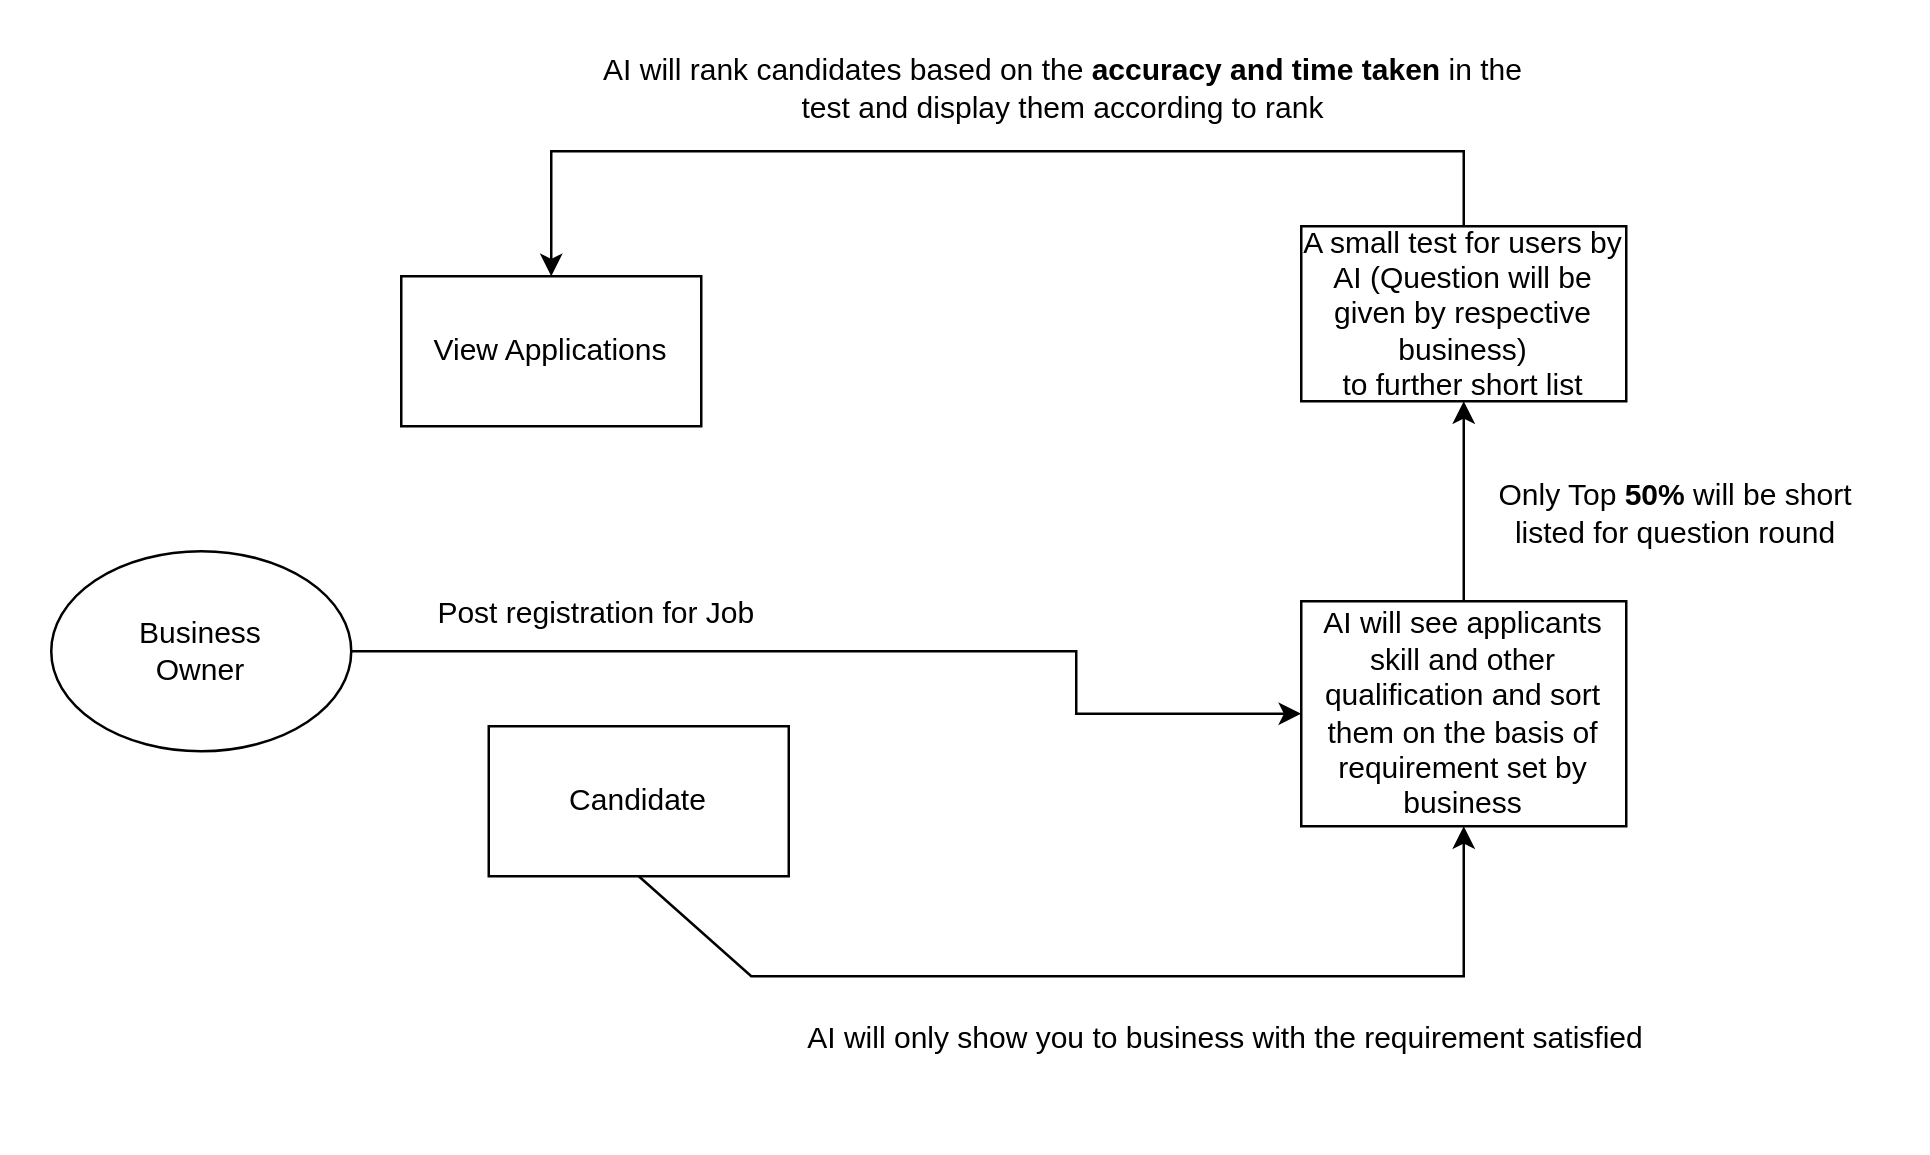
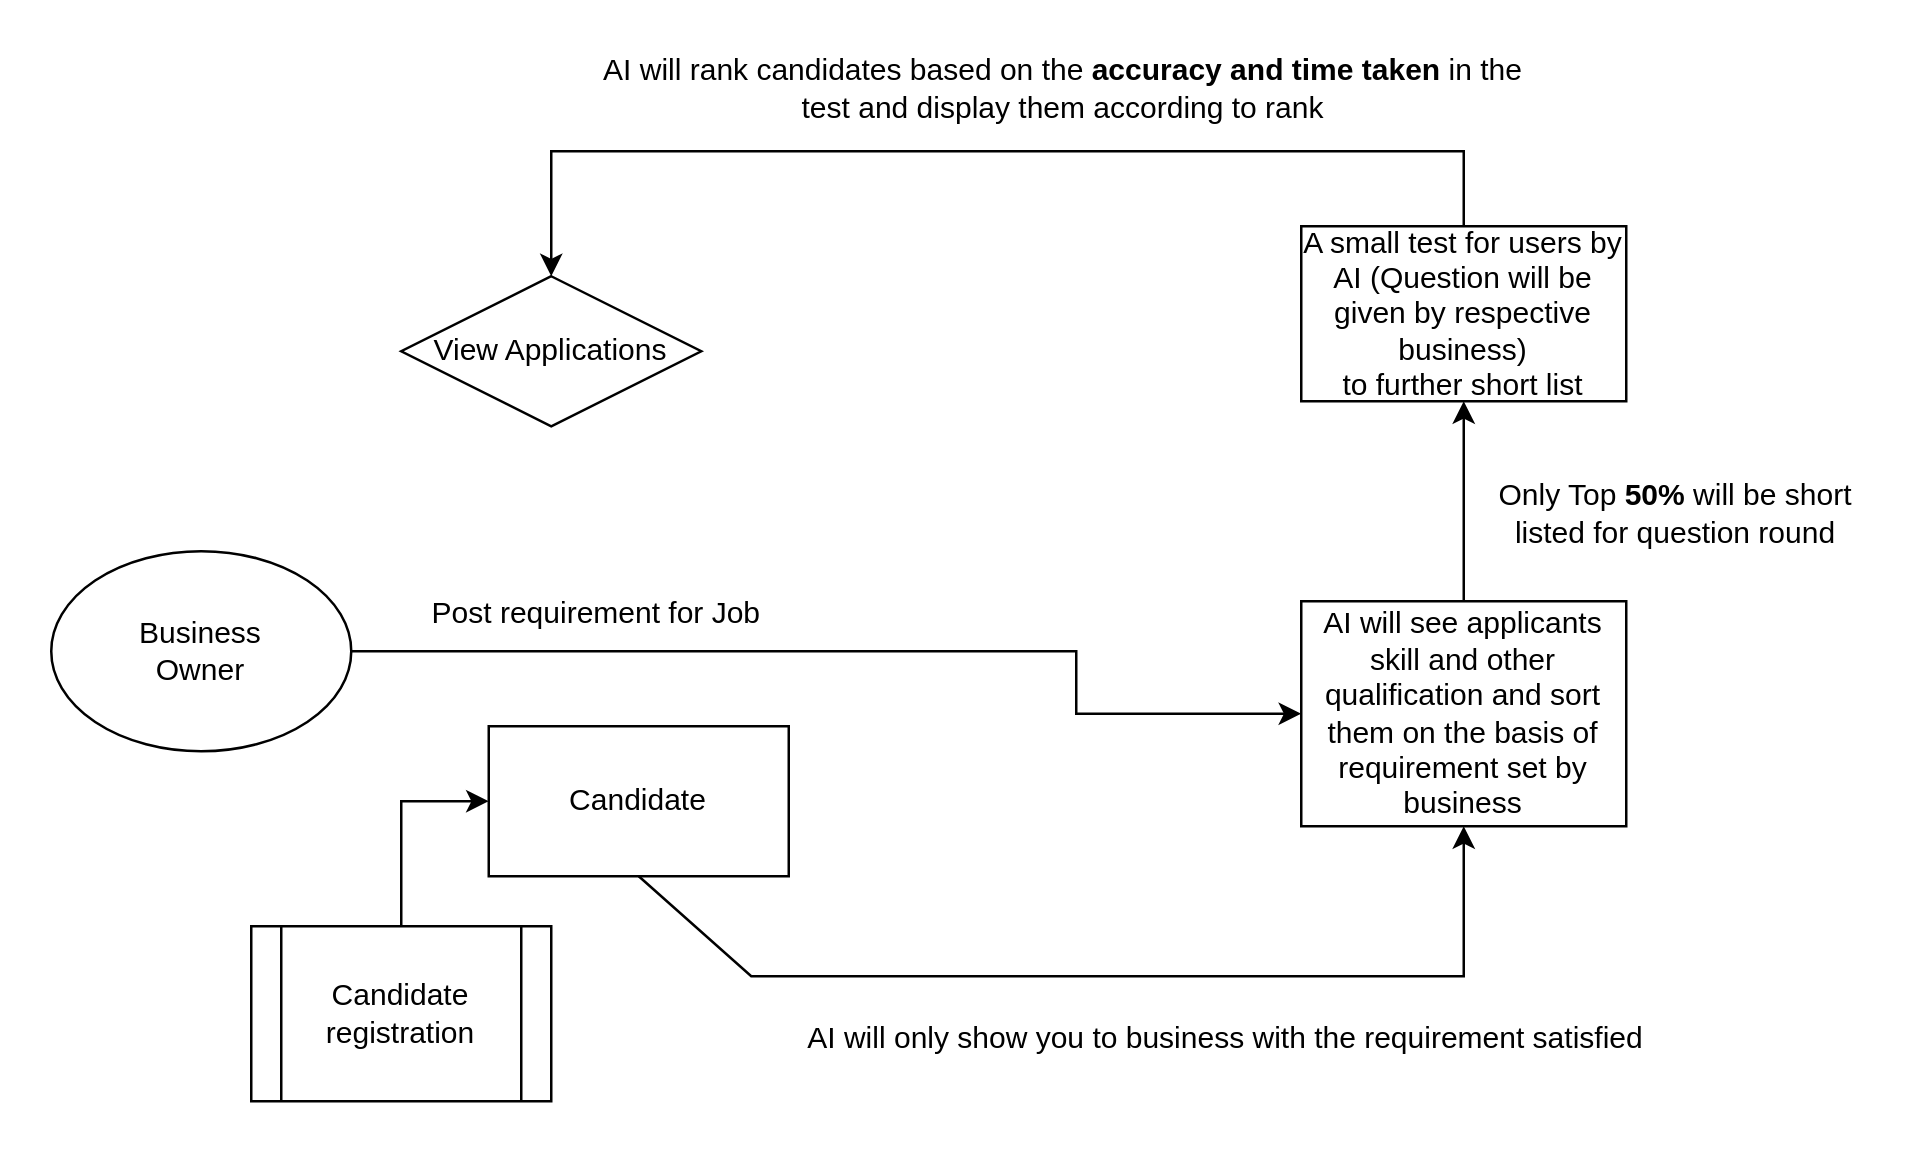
(551, 351) -> (551, 351)
(601, 614) -> (601, 614)
none -> (401, 828)
none -> (401, 1014)
